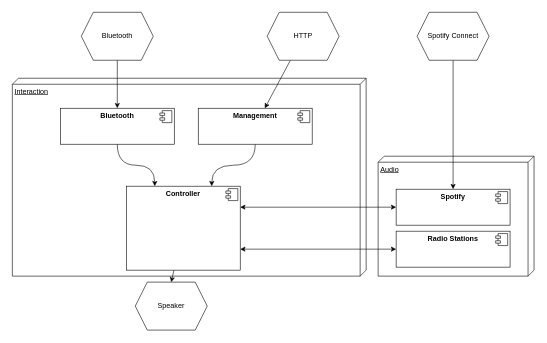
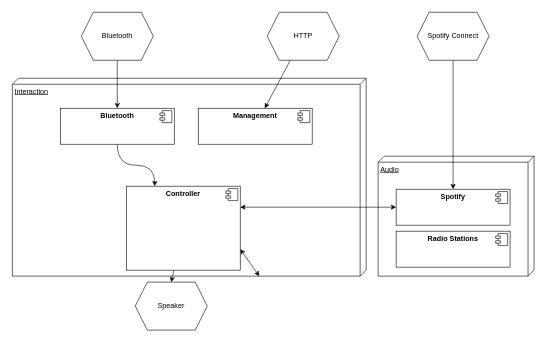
(233, 165) -> none
(390, 249) -> (250, 262)
